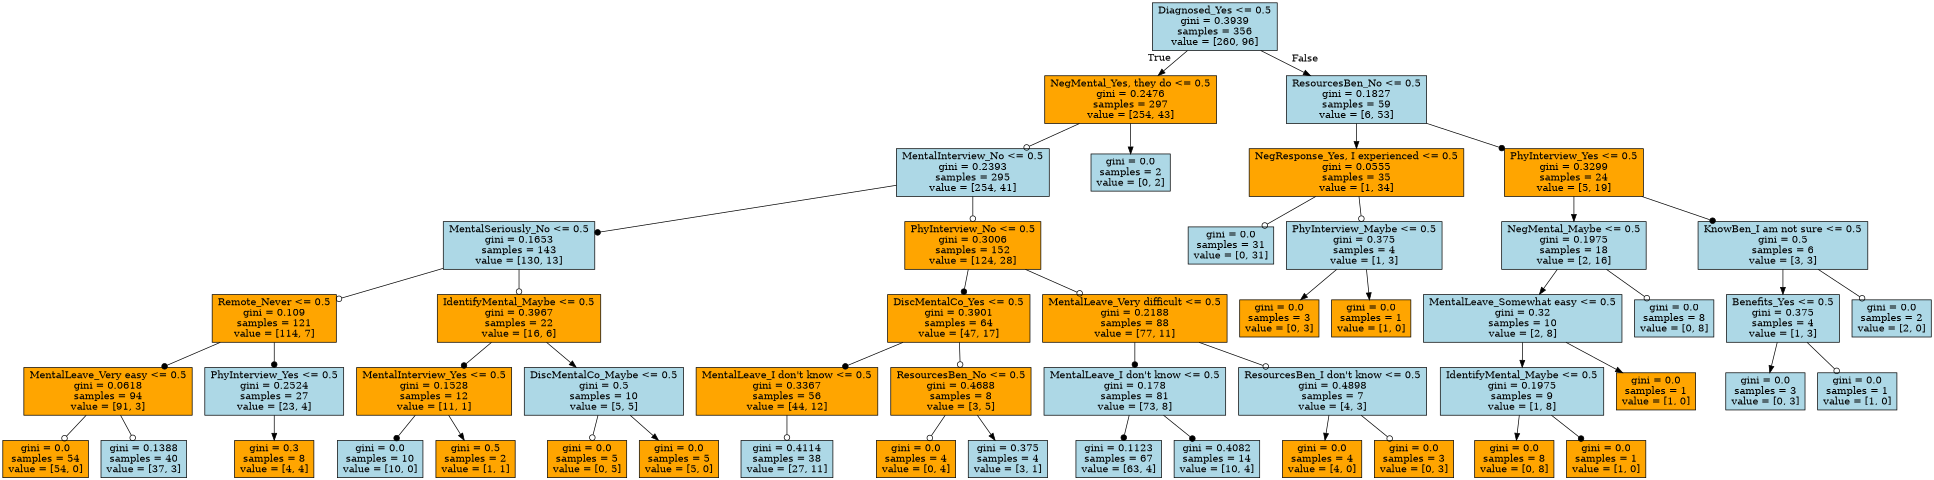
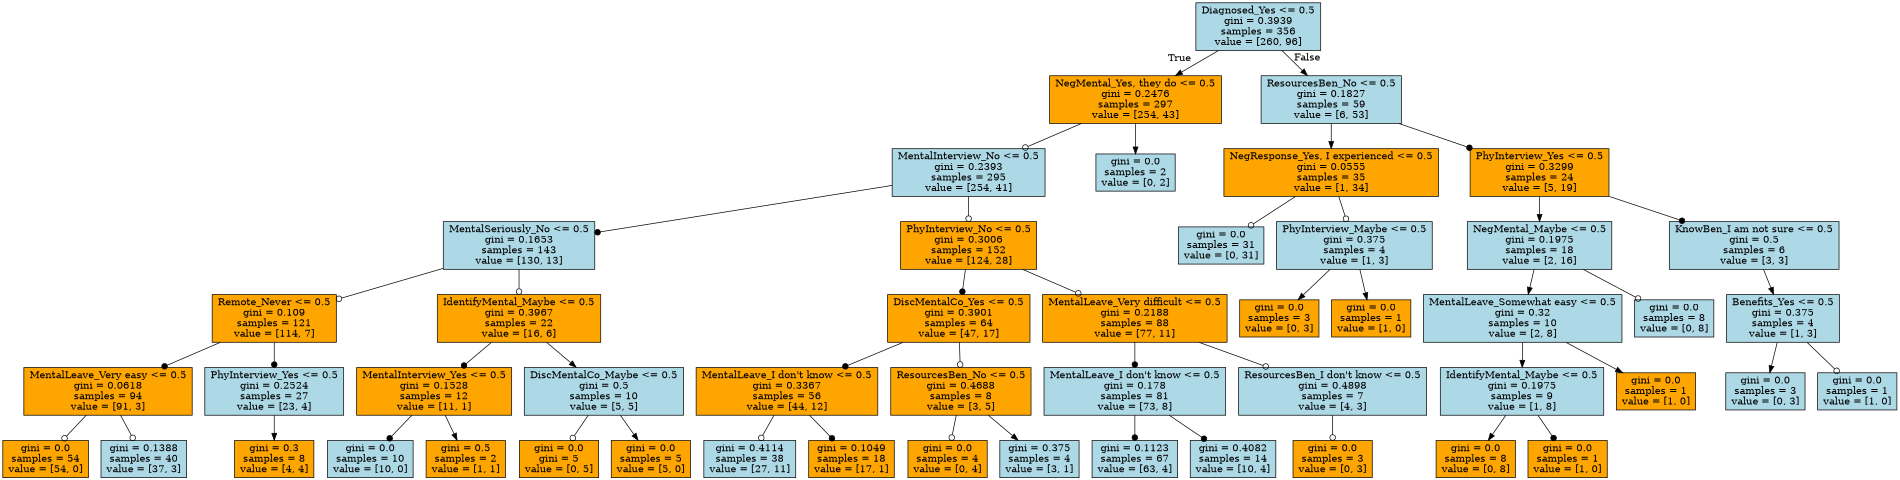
(1892, 318) -> none
(587, 459) -> (559, 459)
none -> (851, 459)
(1322, 459) -> none
